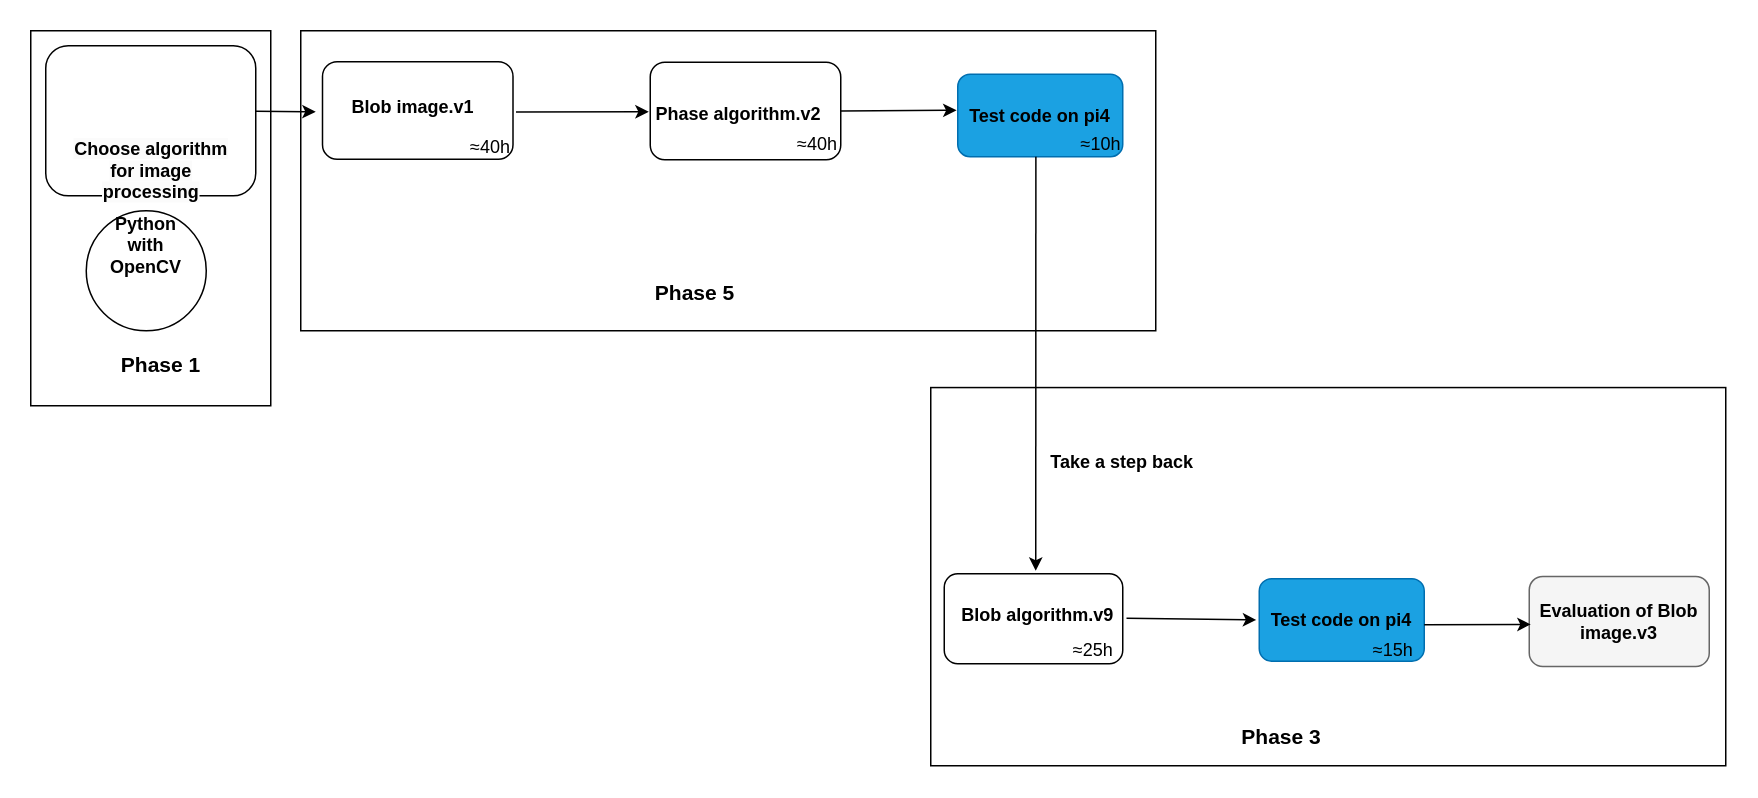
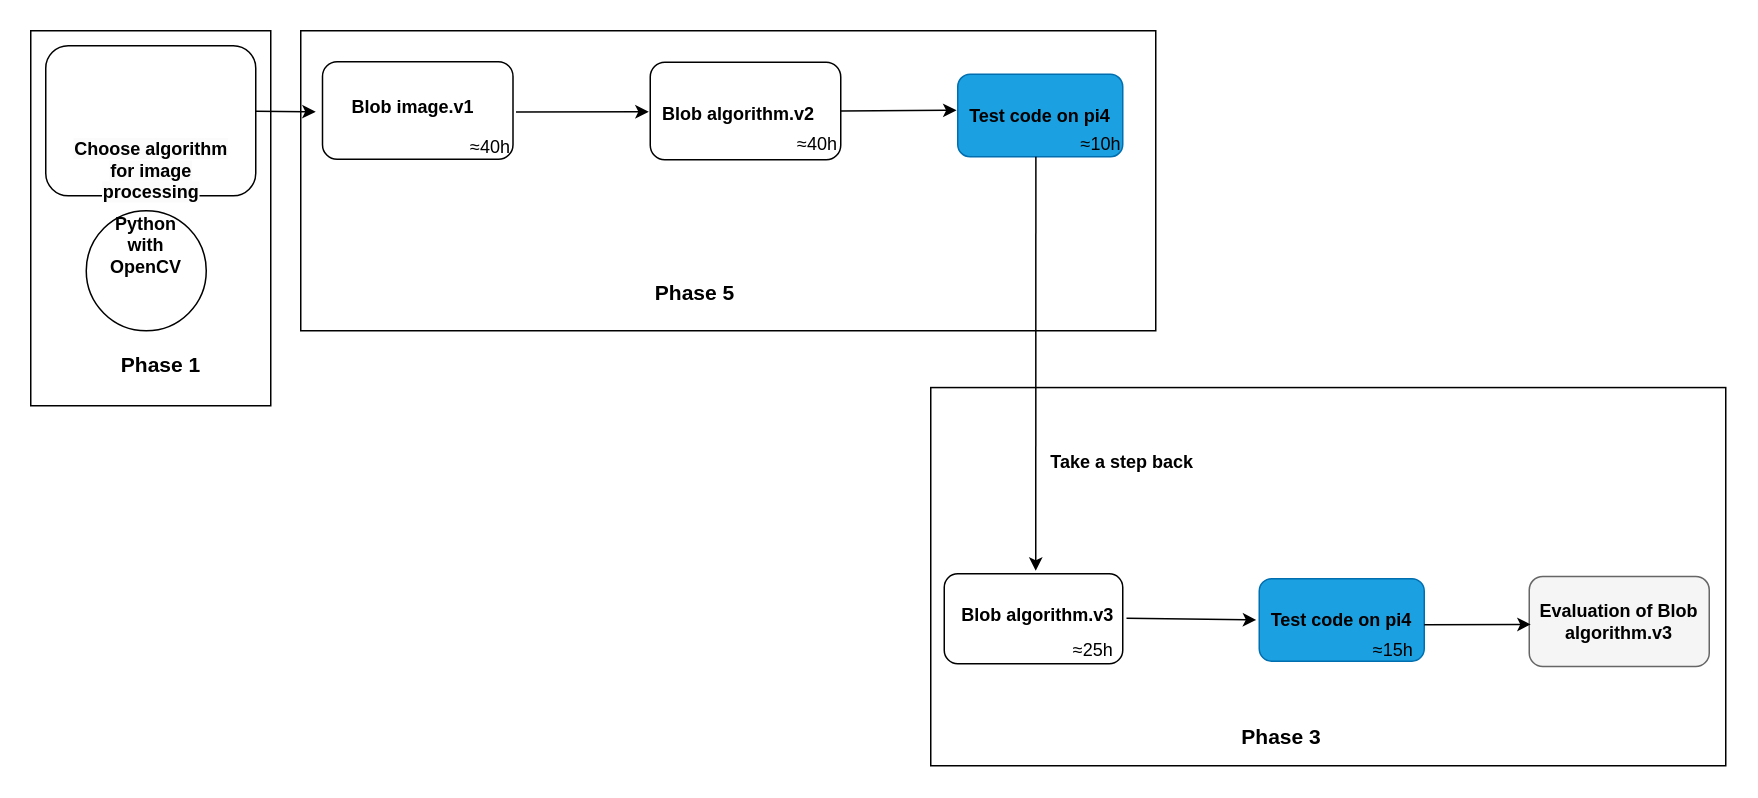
(739, 115) -> (739, 115)
(1038, 616) -> (1038, 616)
(1619, 622) -> (1619, 622)
